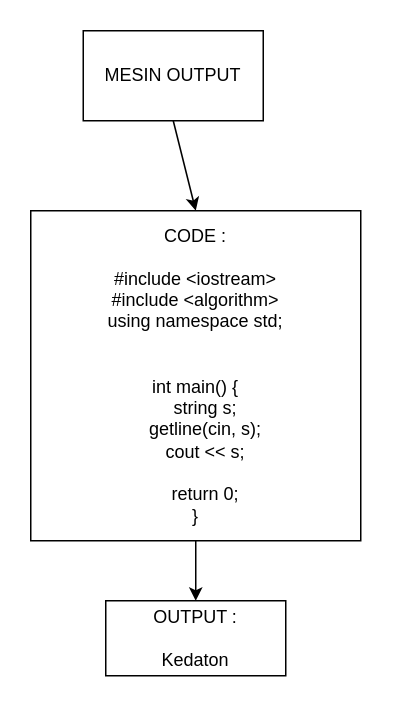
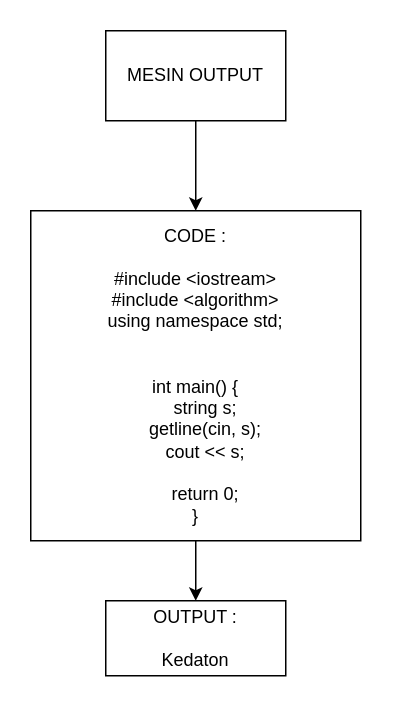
(173, 76) -> (196, 76)
